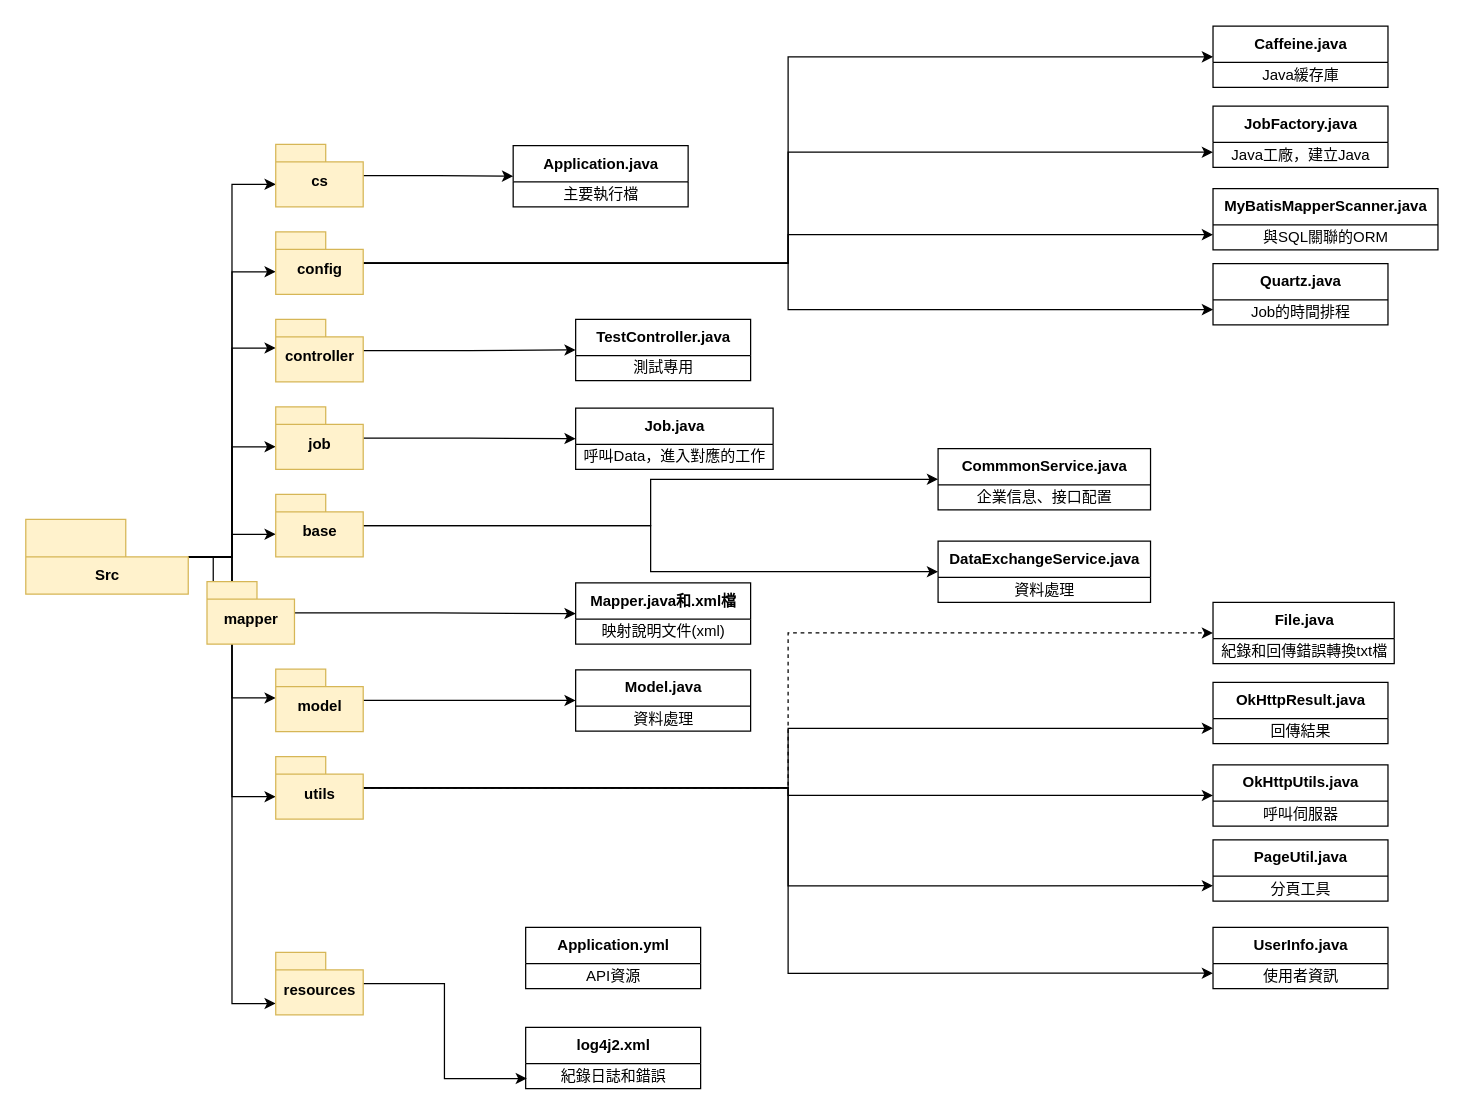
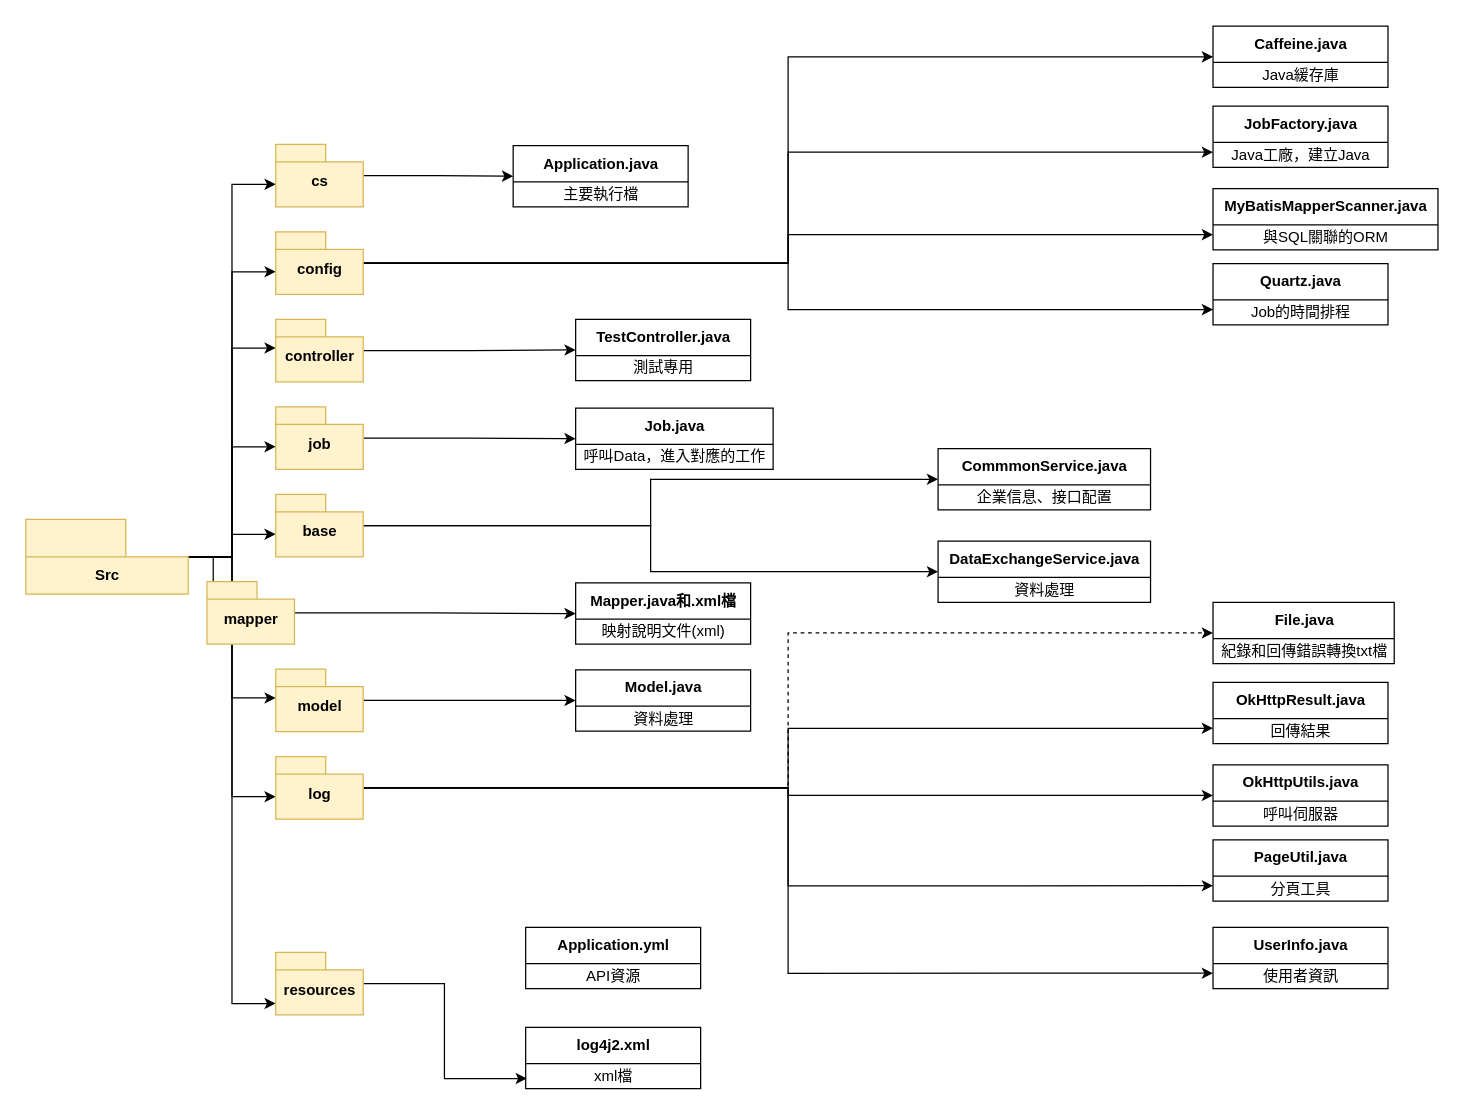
(320, 794) -> (320, 794)
(614, 1077) -> (614, 1077)
